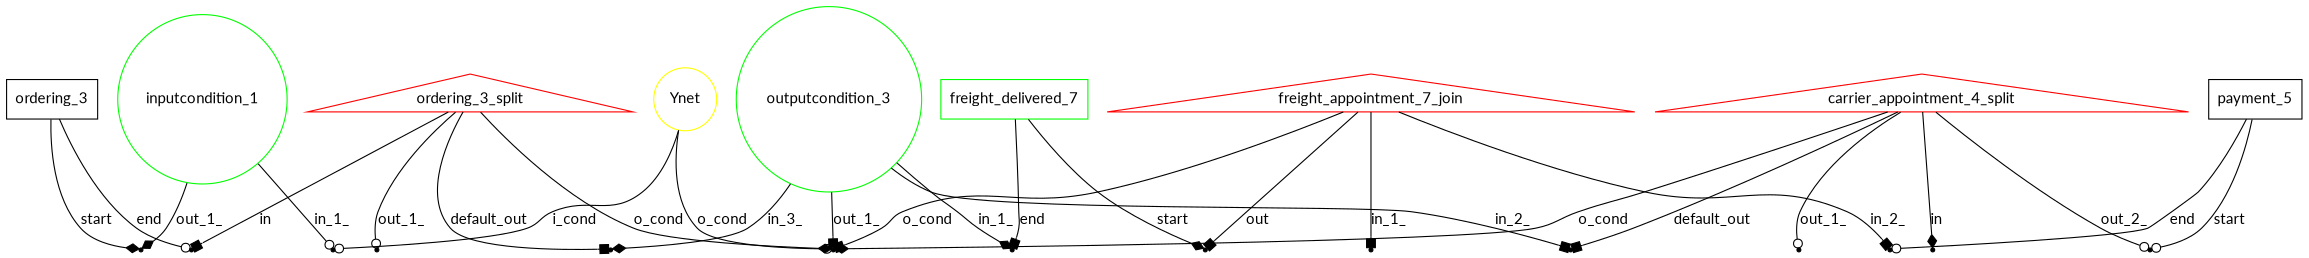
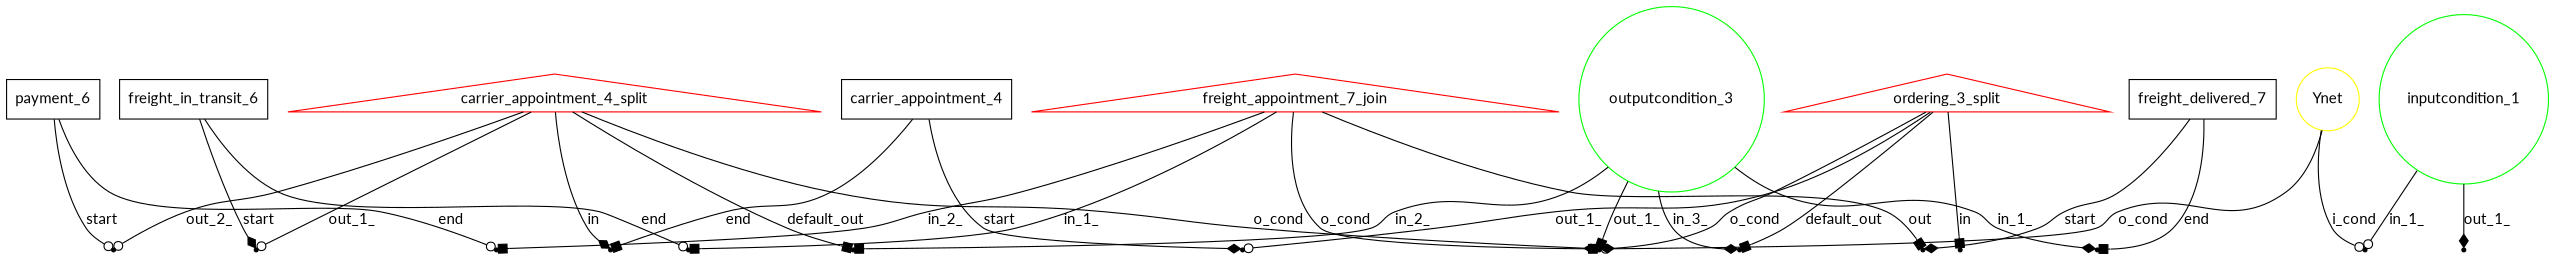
(52, 99) -> none
none -> (194, 99)
none -> (927, 99)
(1014, 99) -> (2203, 99)
(2255, 99) -> (53, 99)
